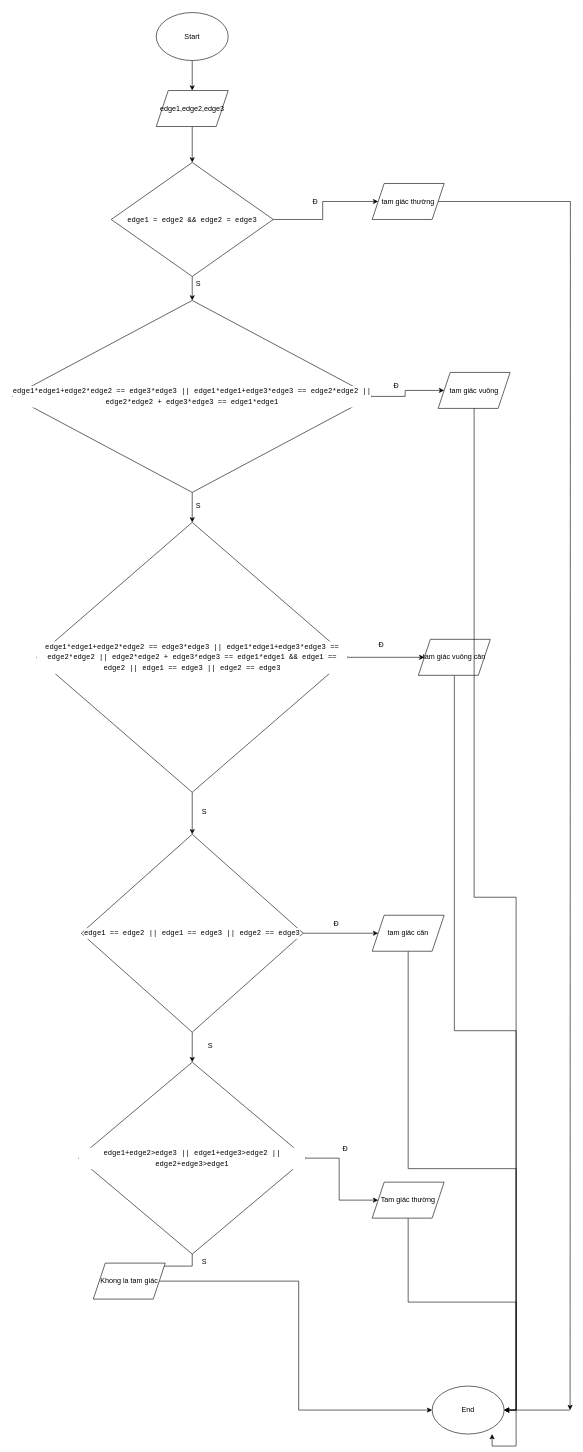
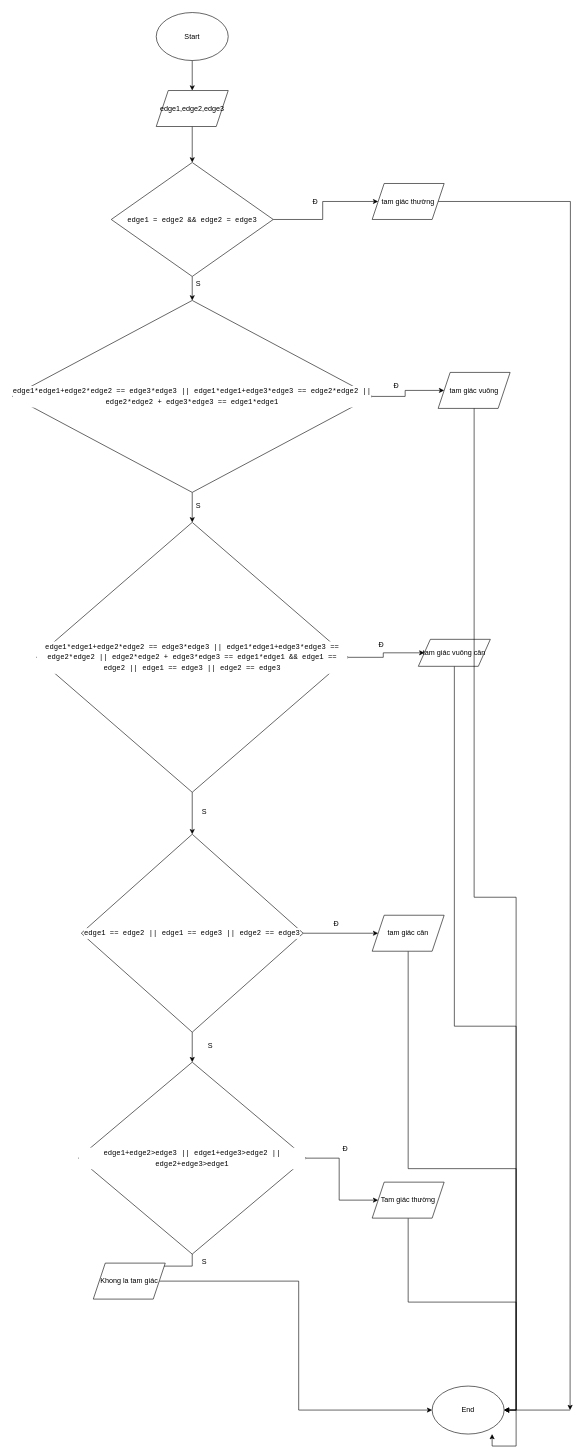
(455, 657) -> (455, 653)
